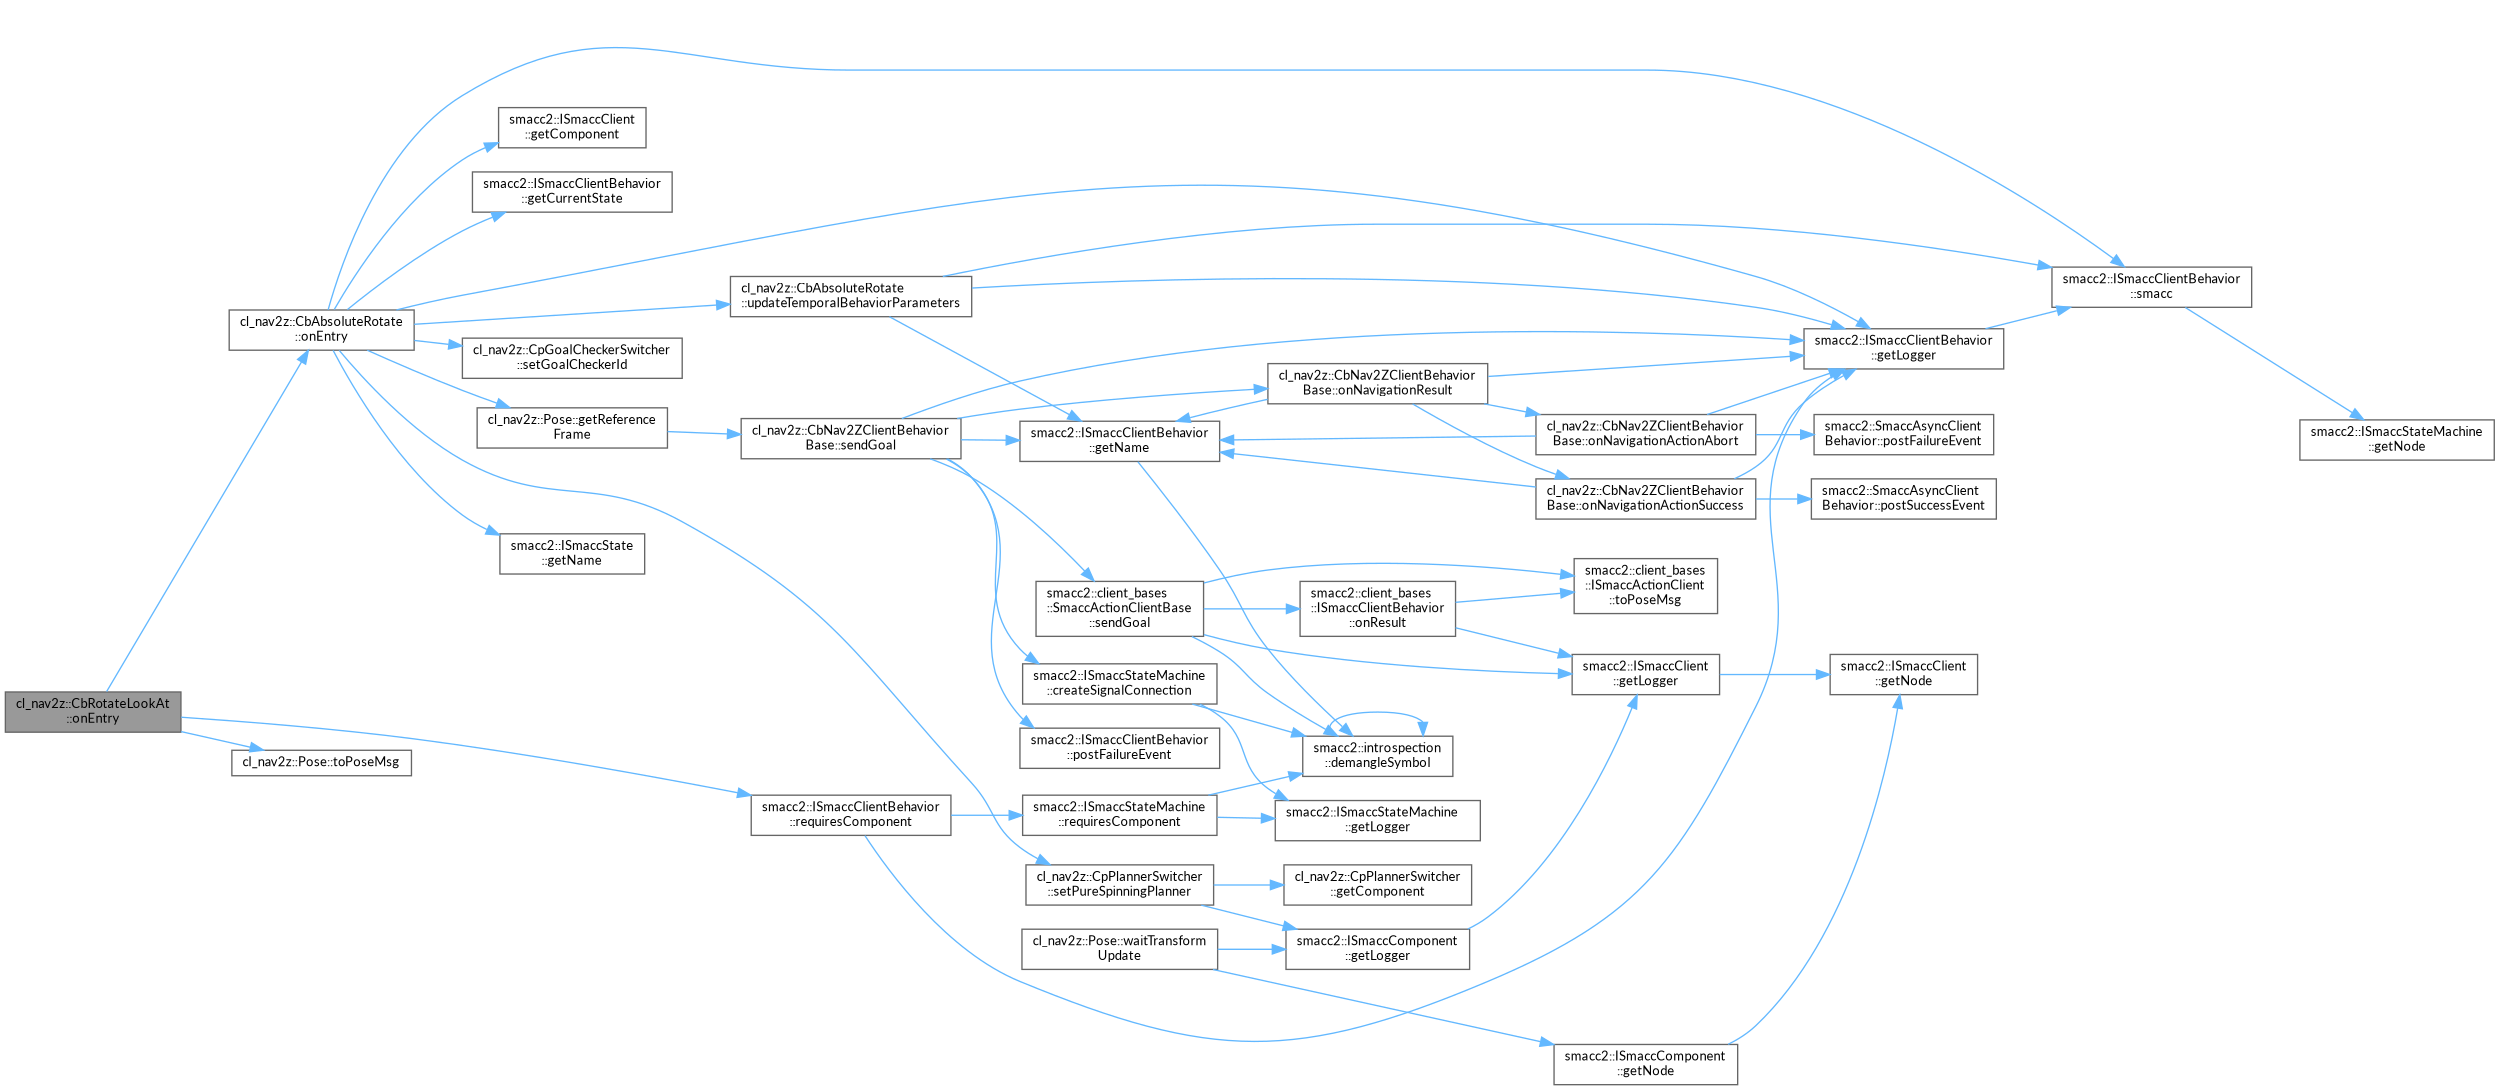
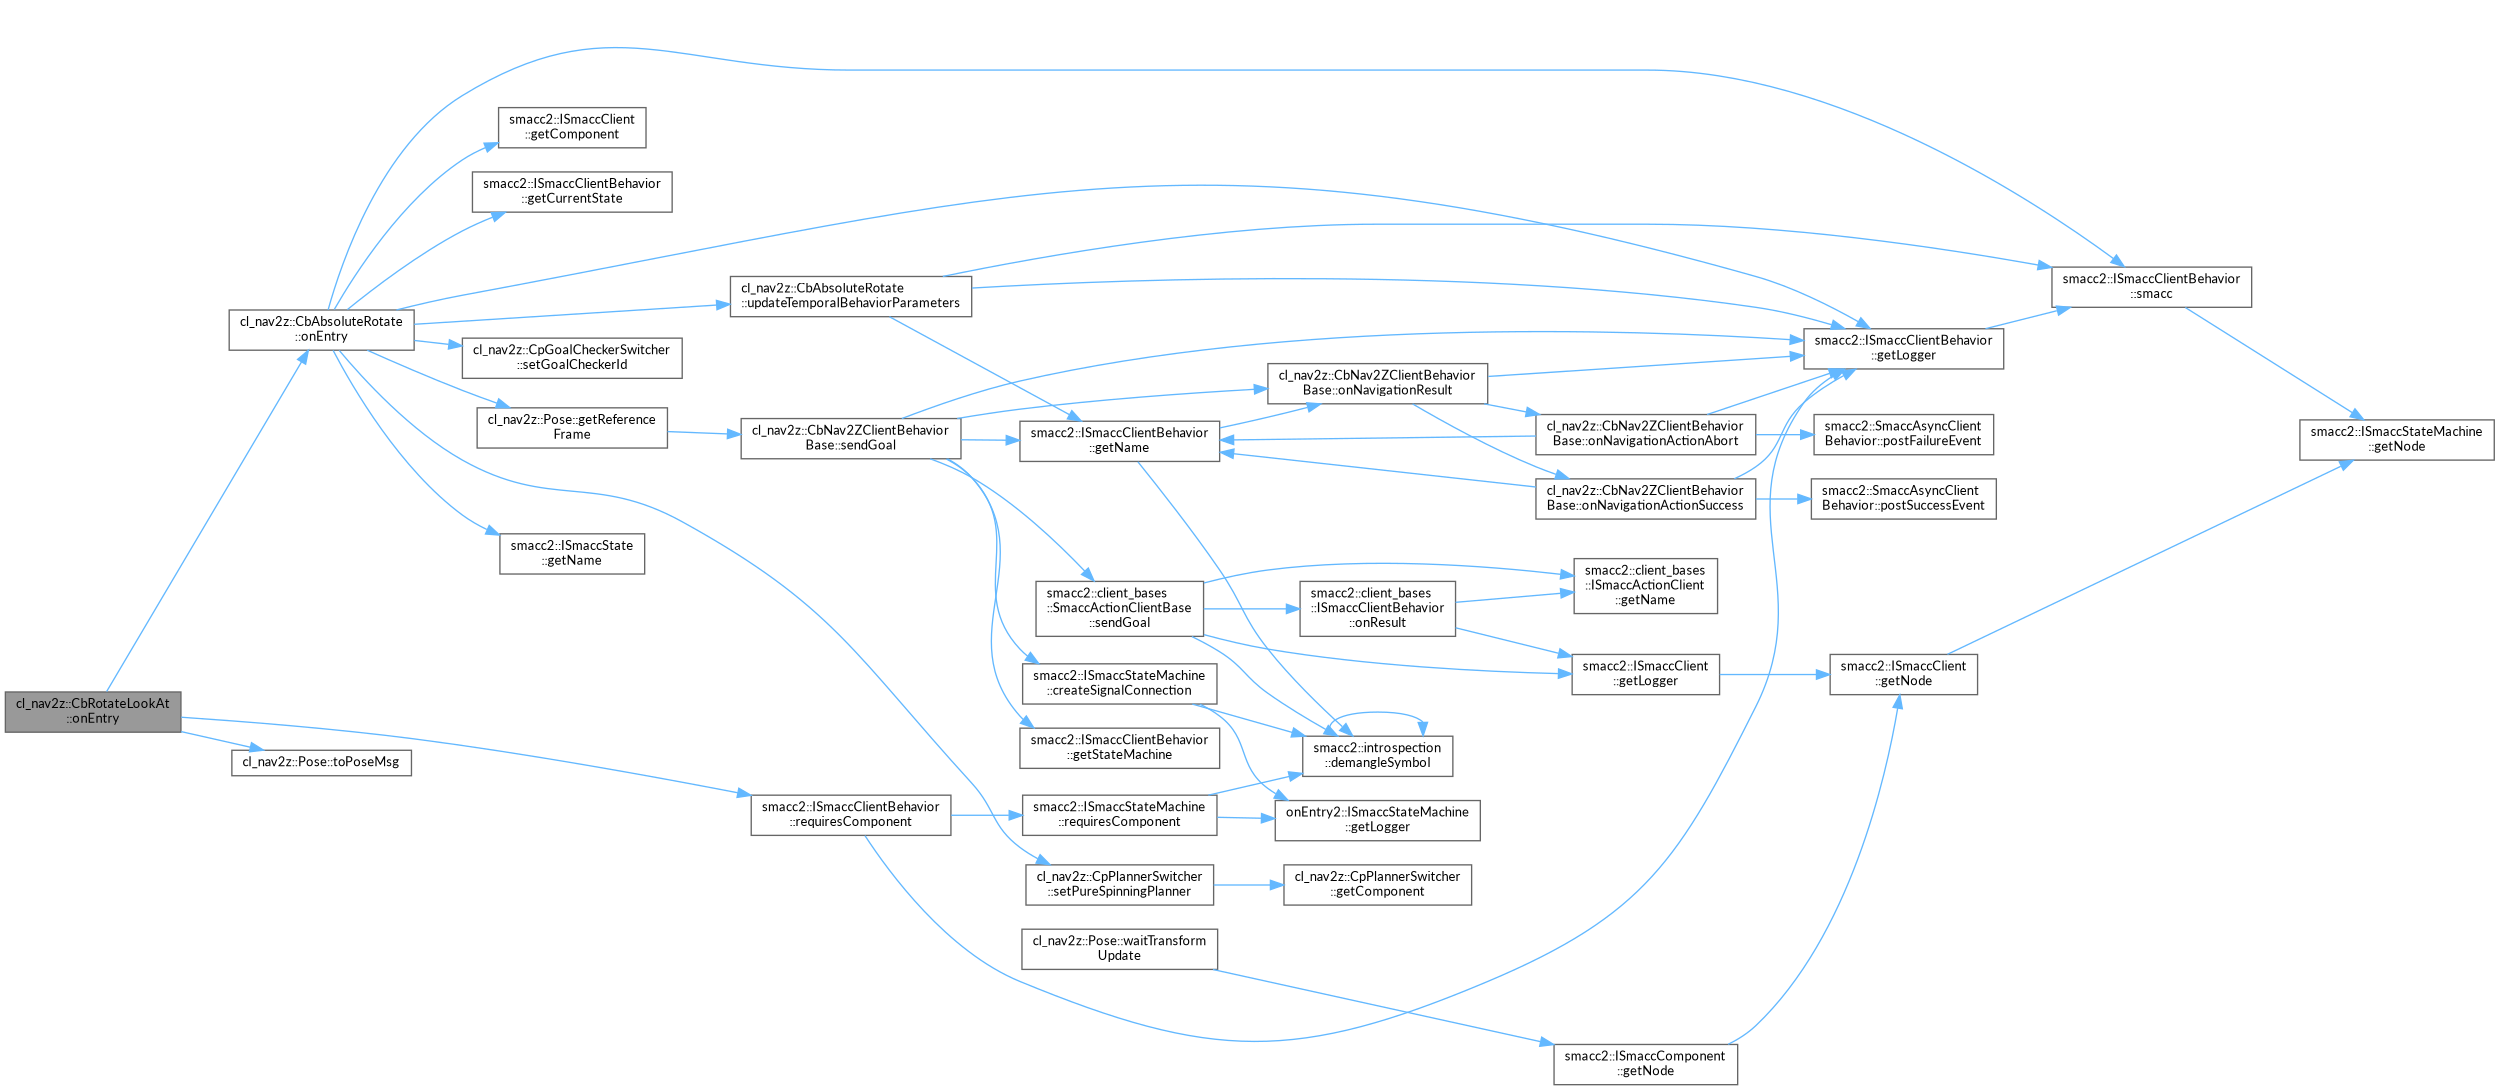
(1229, 408) -> (1264, 418)
none -> (2144, 560)
(1646, 586) -> (1646, 586)
(1120, 748) -> (1120, 748)
(1378, 821) -> (1378, 821)
(1378, 949) -> none
